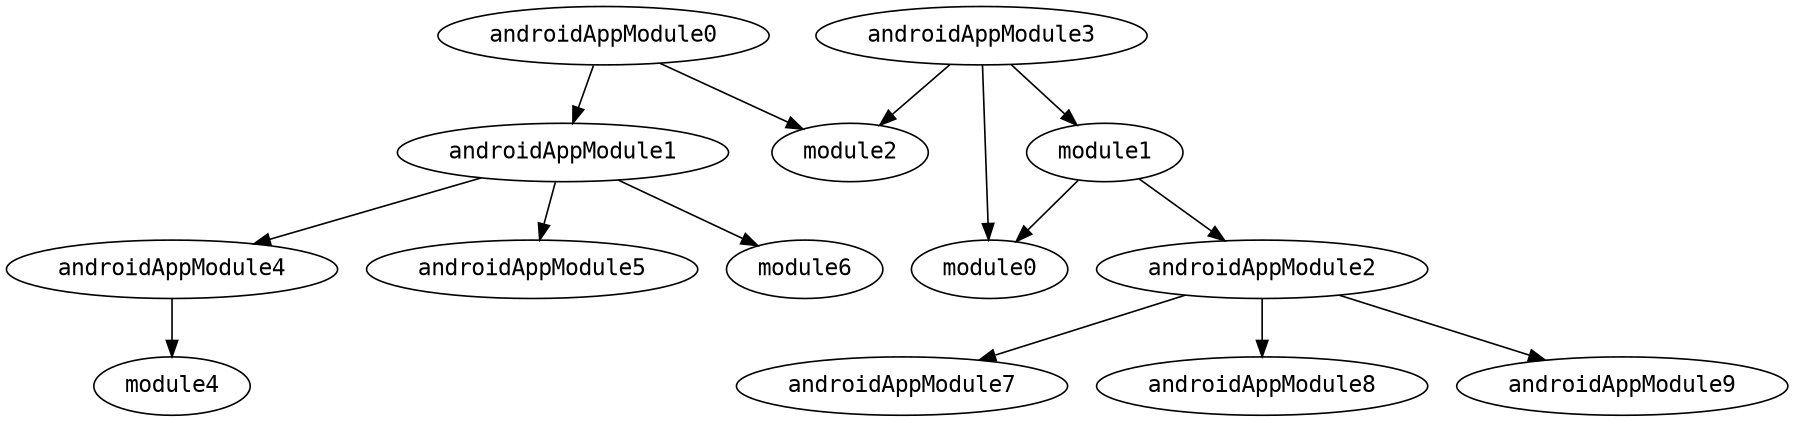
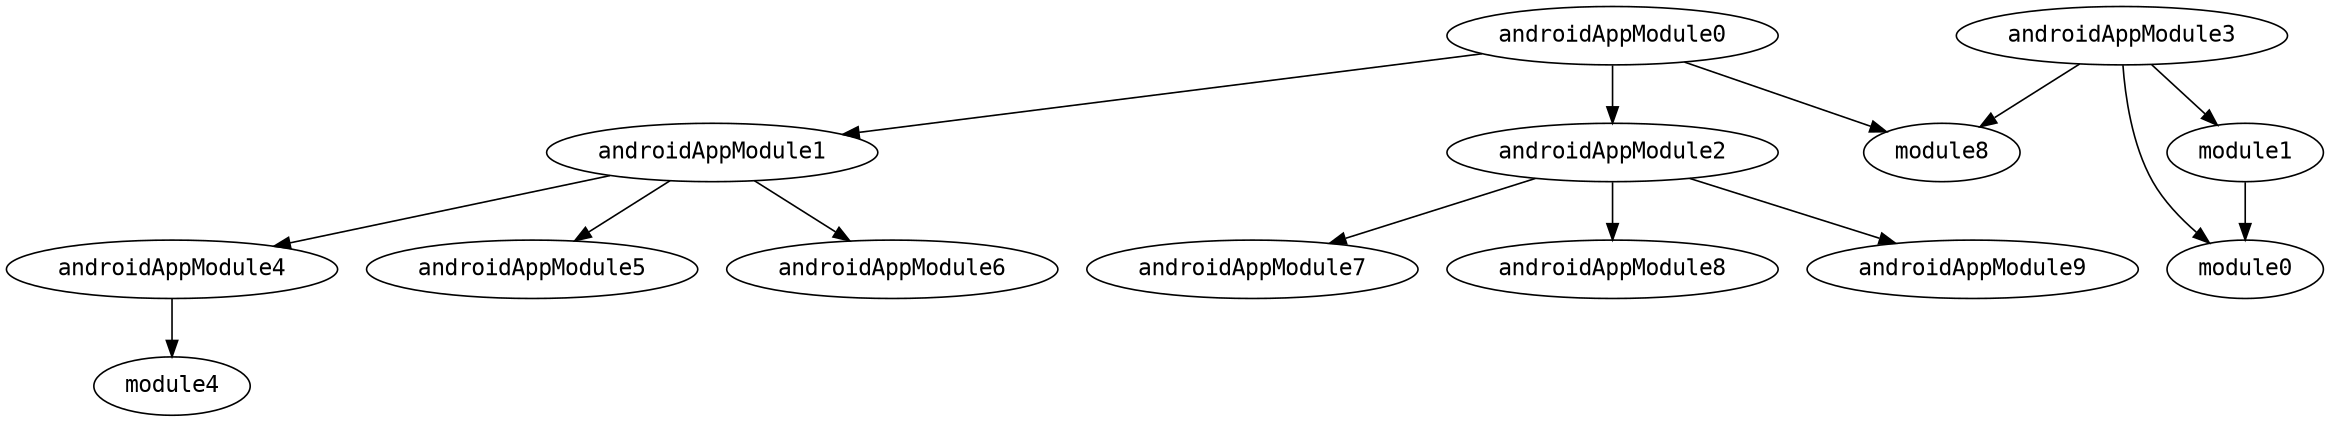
(850, 152) -> (1942, 152)
(1175, 205) -> (1613, 86)
(805, 269) -> (892, 269)
